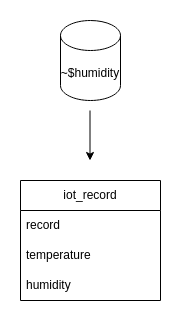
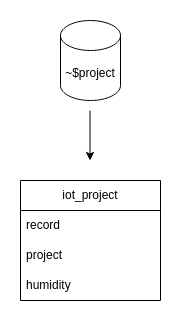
(91, 74) -> (91, 74)
(91, 196) -> (91, 196)
(63, 256) -> (50, 256)
